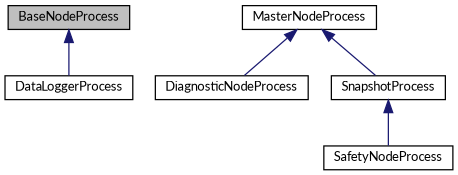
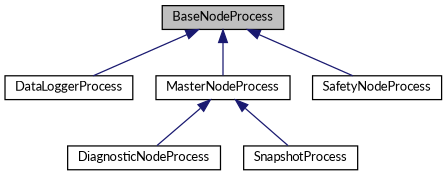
none -> (223, 59)
(388, 129) -> (306, 55)
